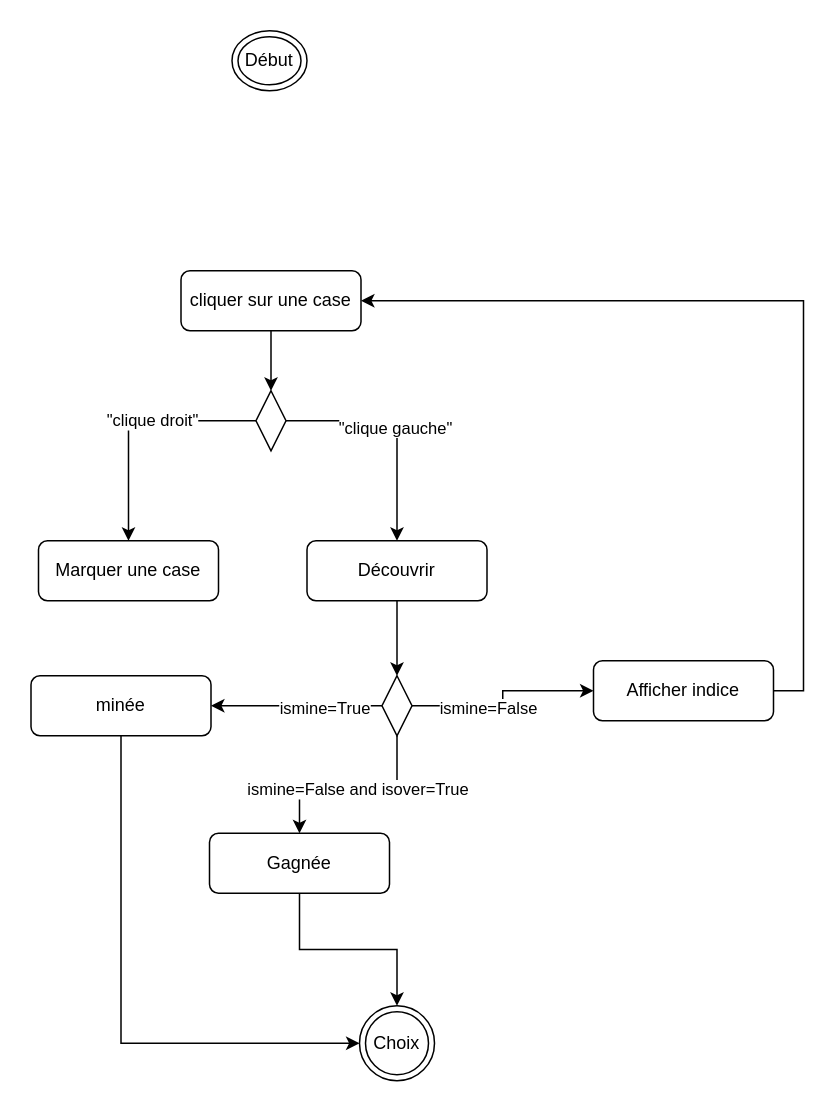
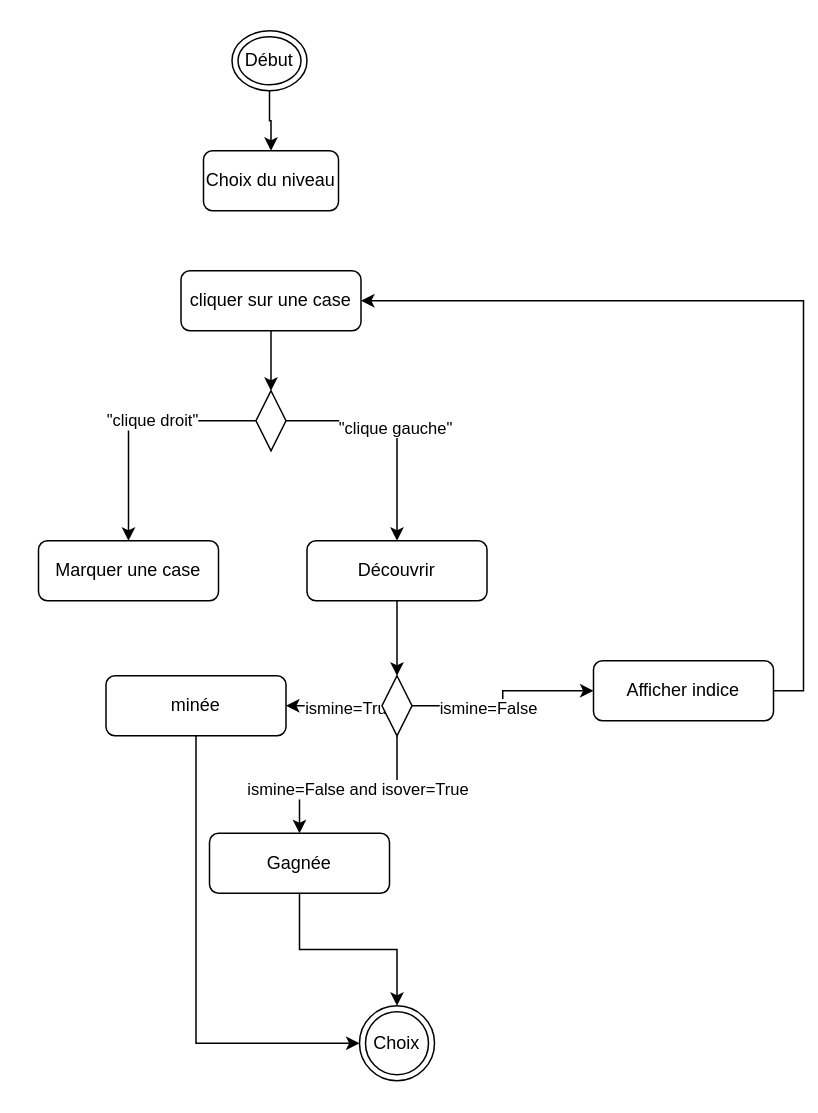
none -> (269, 116)
none -> (271, 181)
(121, 706) -> (196, 706)
